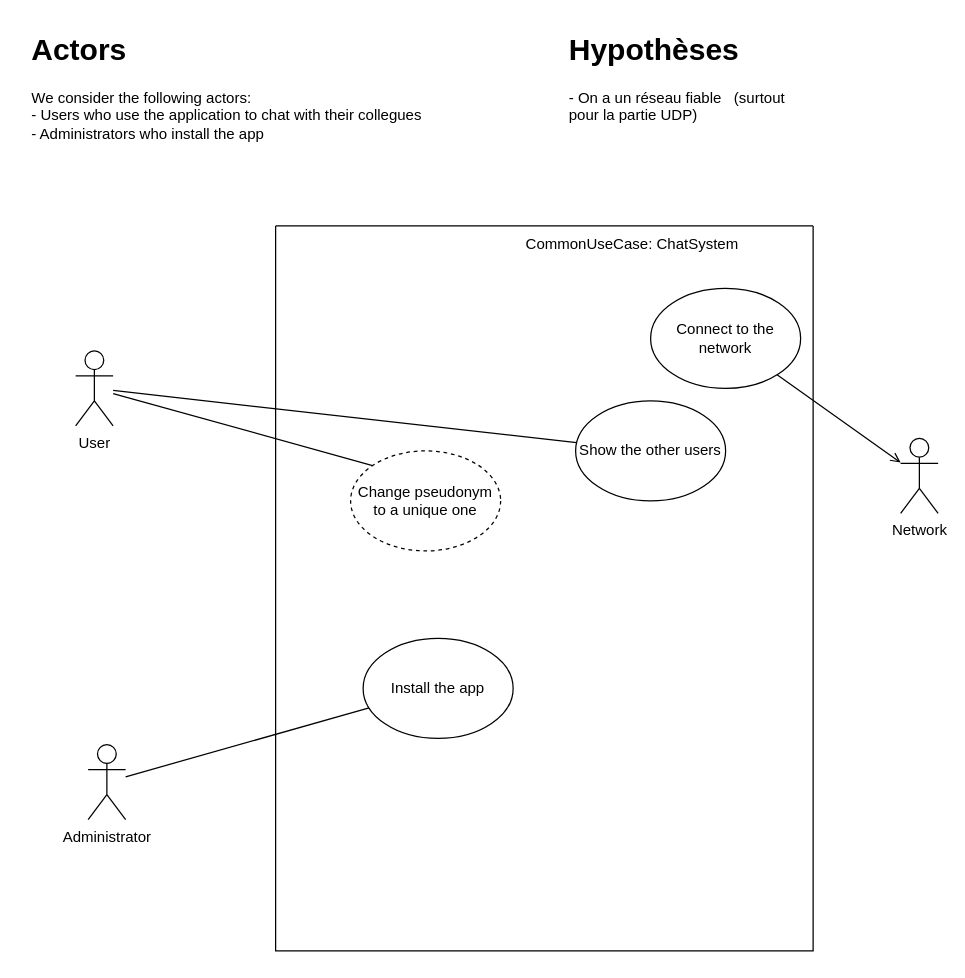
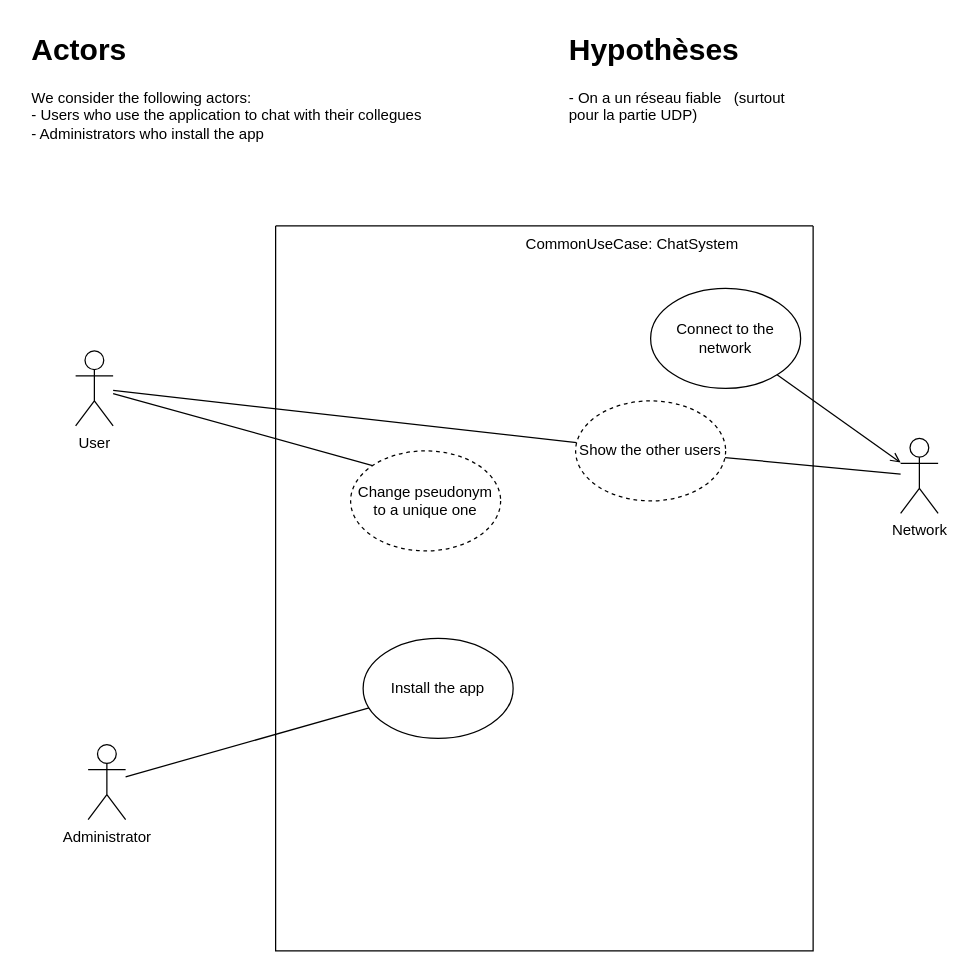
(651, 451) -> (651, 451)
none -> (815, 466)
